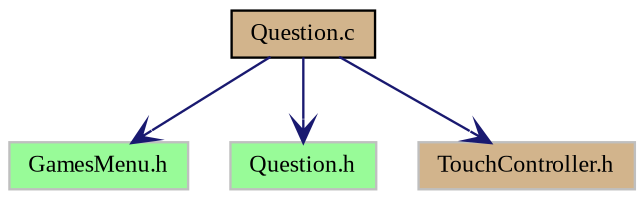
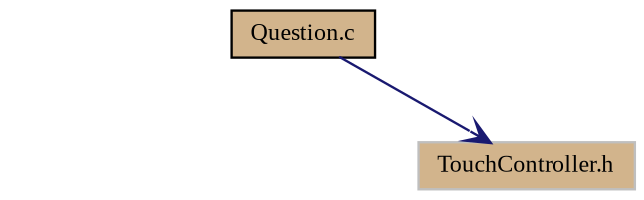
(99, 166) -> none
(303, 166) -> none
